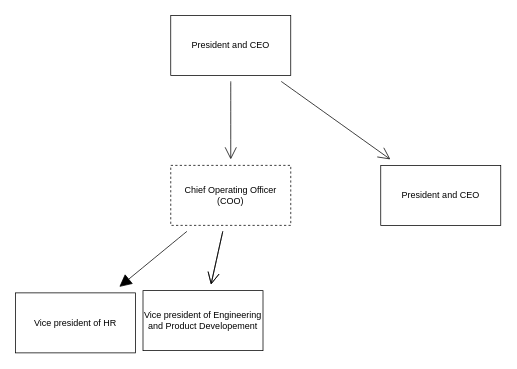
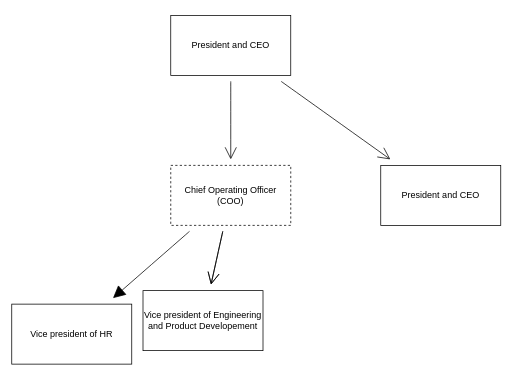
(75, 323) -> (72, 334)
